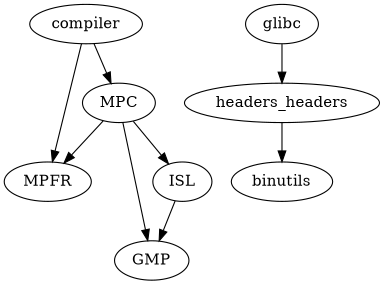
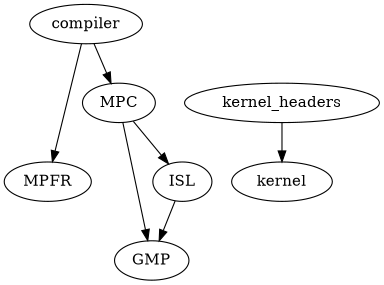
(282, 24) -> none
(282, 103) -> (282, 103)
(87, 138) -> none
(282, 182) -> (282, 182)
